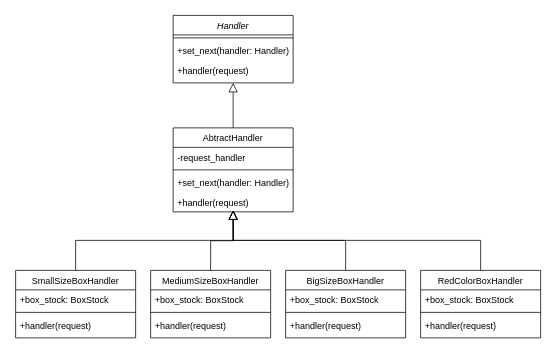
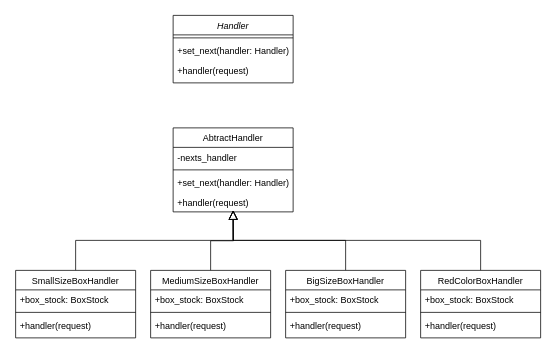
(233, 110) -> none
(216, 158) -> (211, 158)
